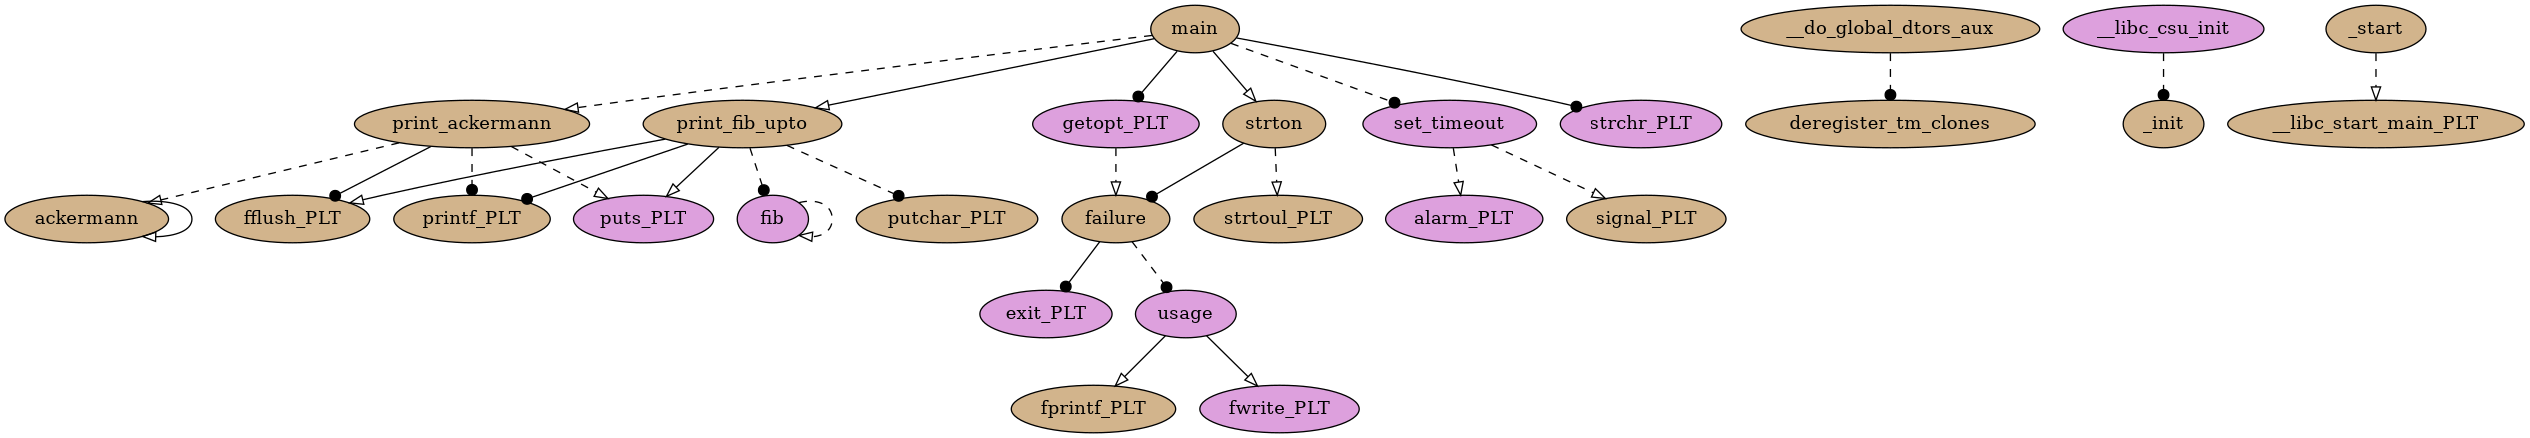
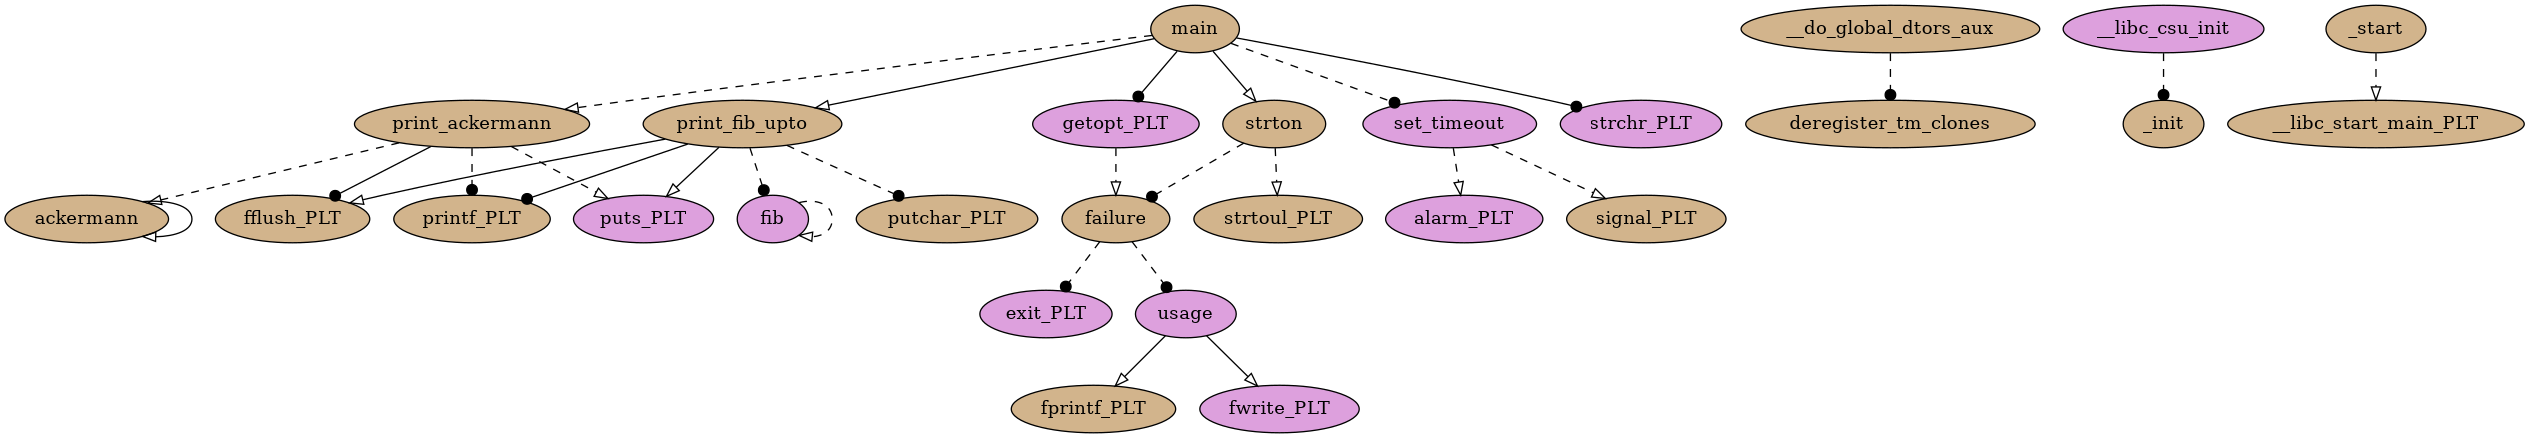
(1200, 169) -> (1200, 169)
(1084, 262) -> (1084, 262)
